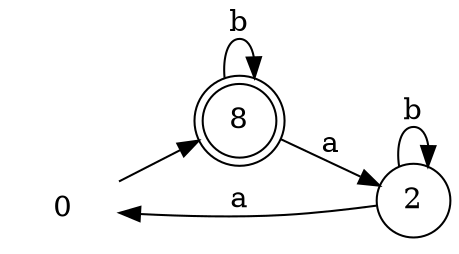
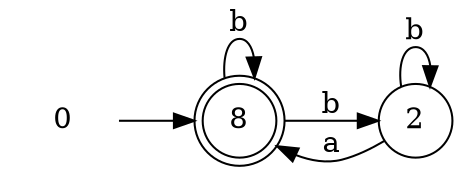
(331, 144) -> (332, 105)
(259, 216) -> (342, 160)
